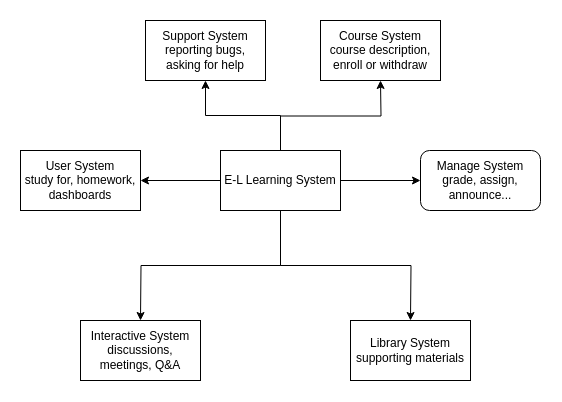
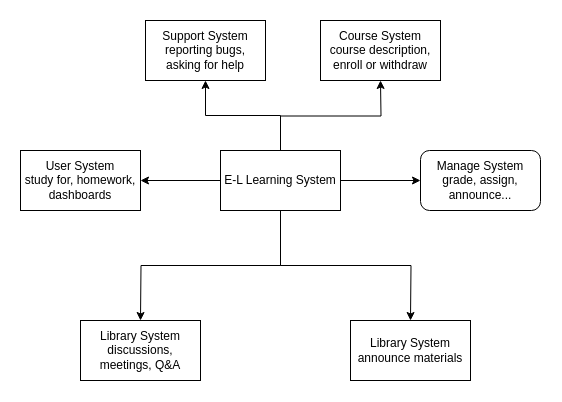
(141, 351) -> (141, 351)
(411, 351) -> (411, 351)
